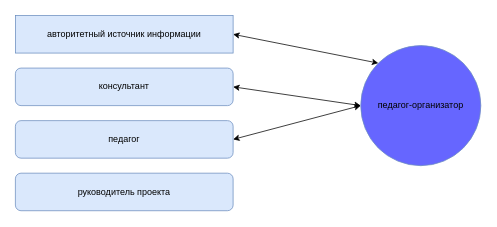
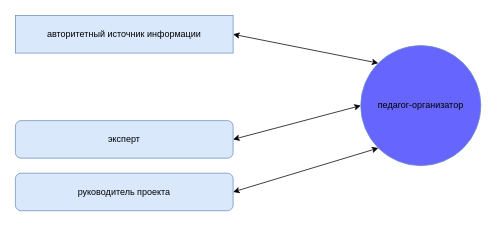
(124, 87) -> none
(296, 96) -> none
(124, 139) -> (124, 139)
none -> (305, 170)
